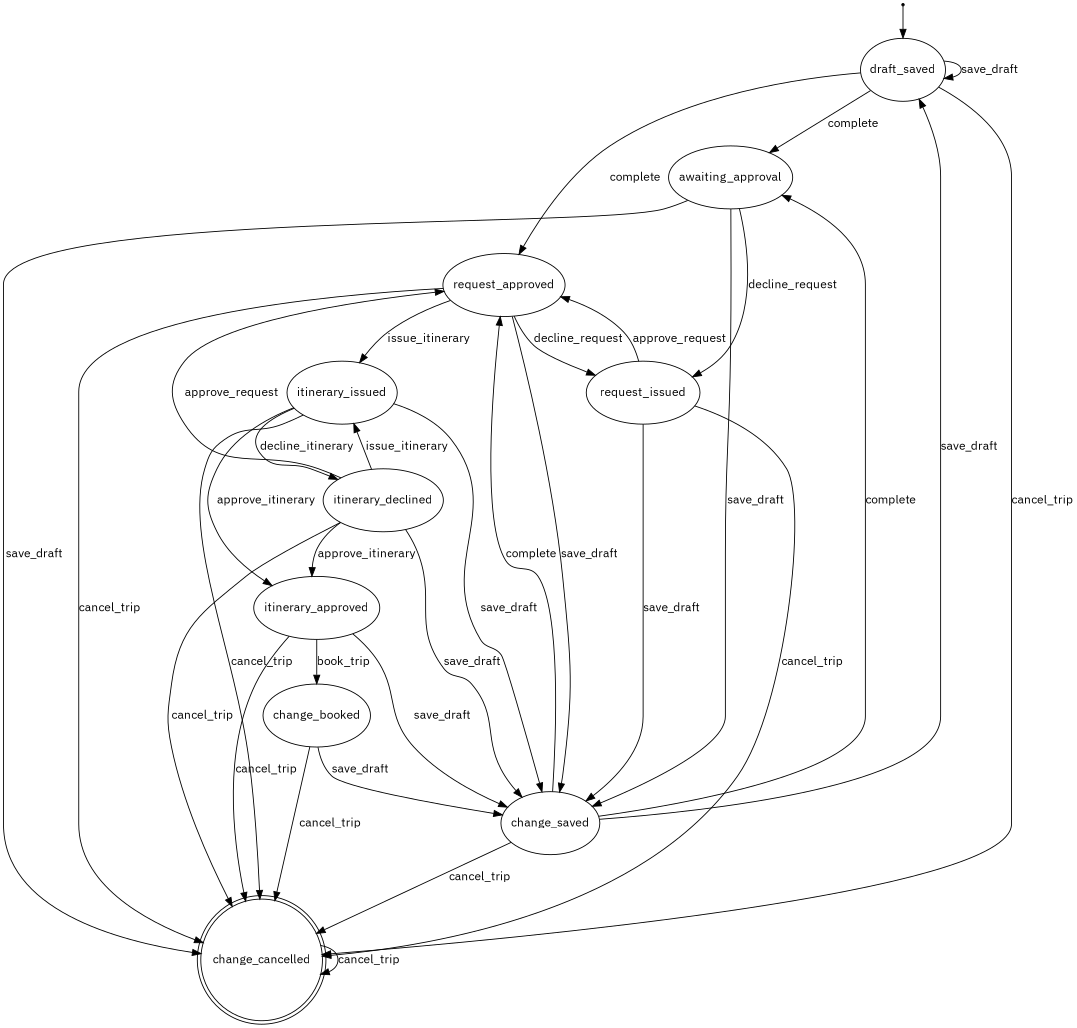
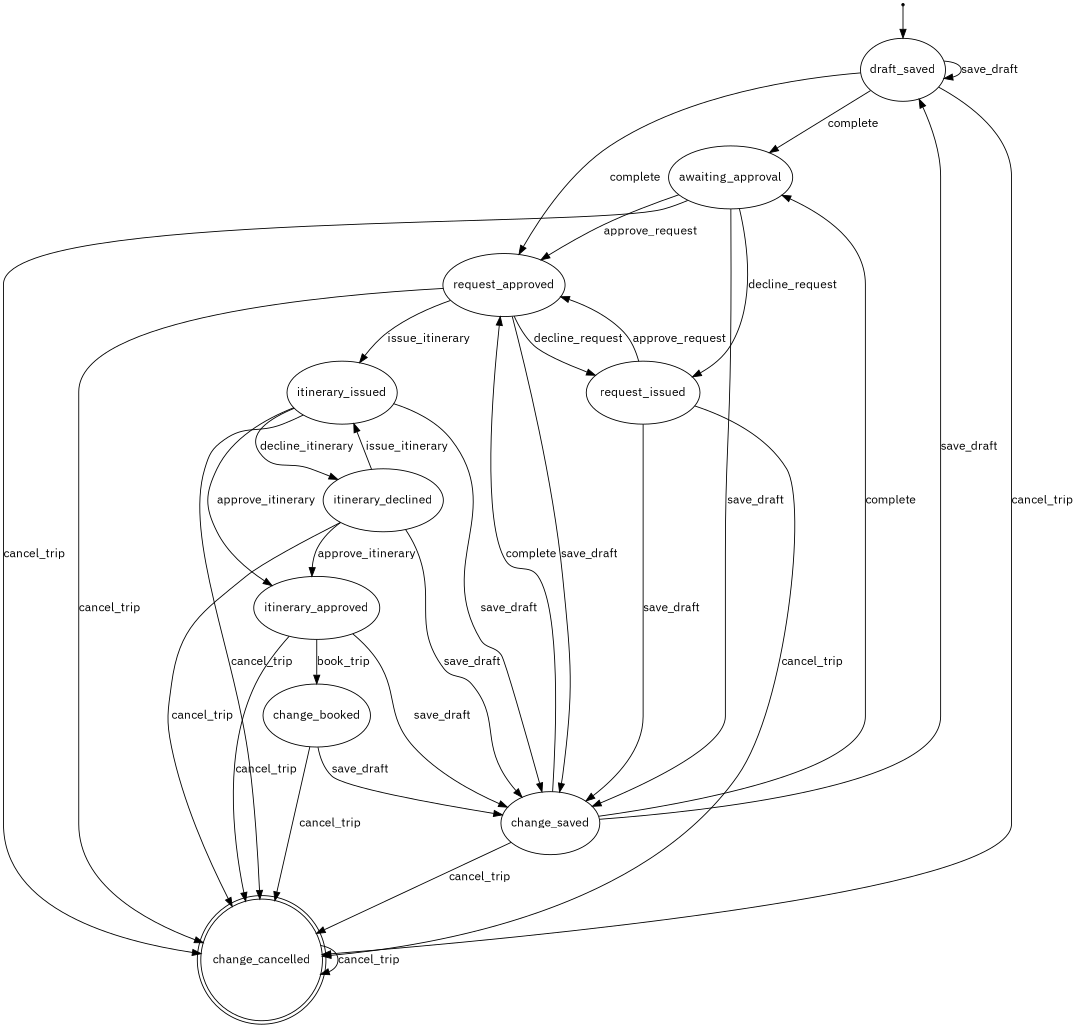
(194, 353) -> (612, 221)
(35, 554) -> (35, 554)
